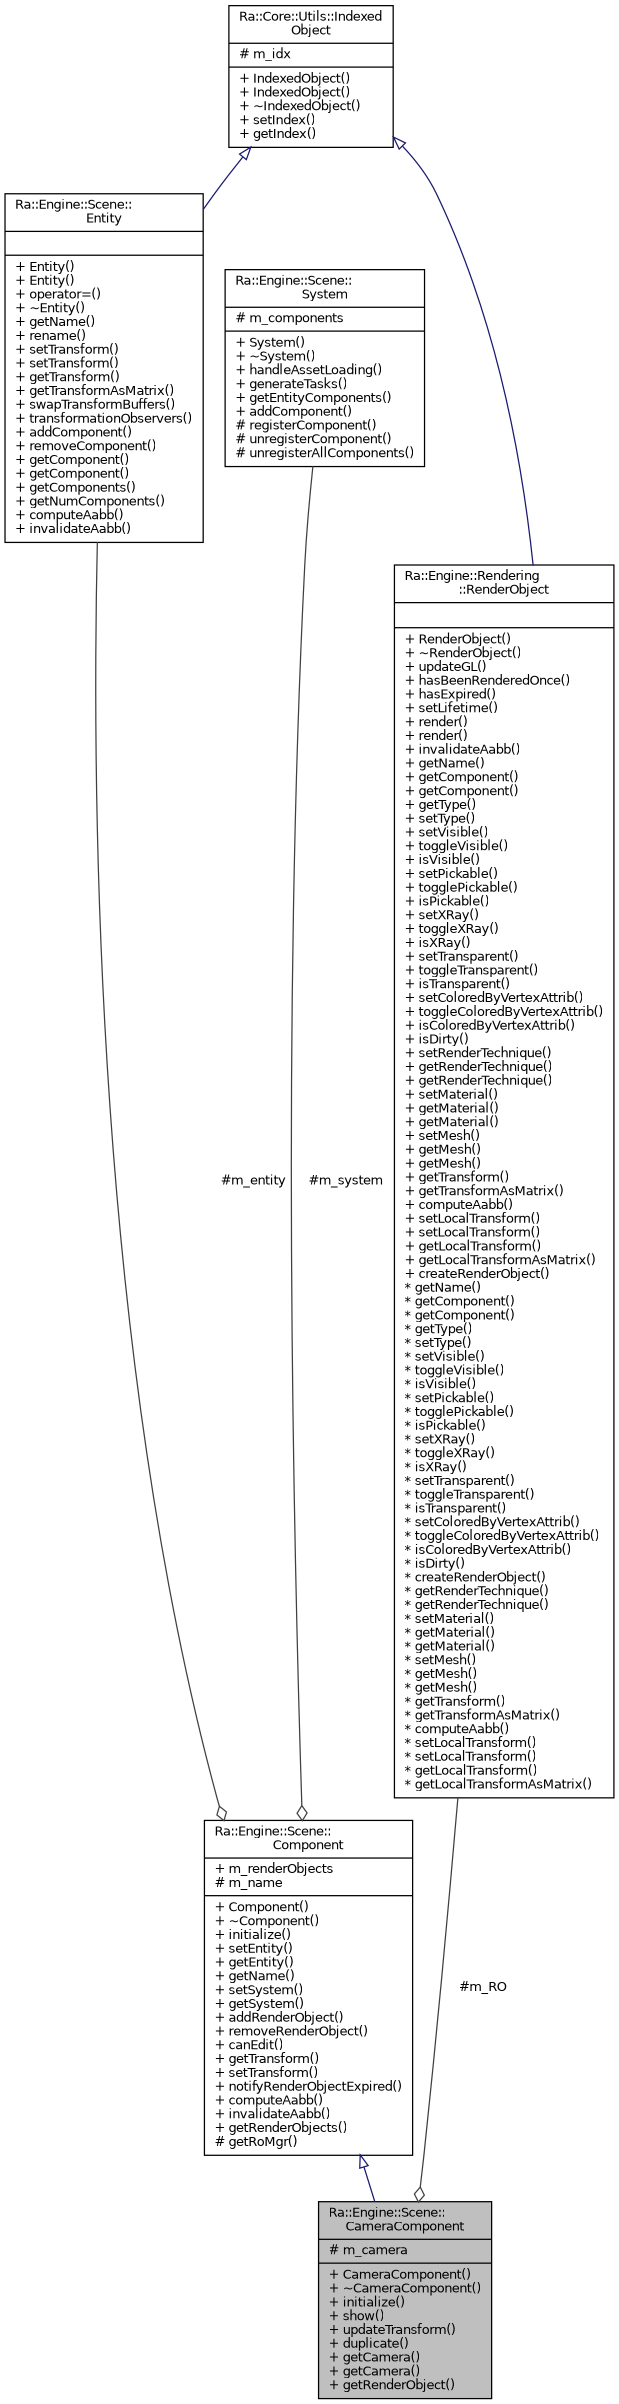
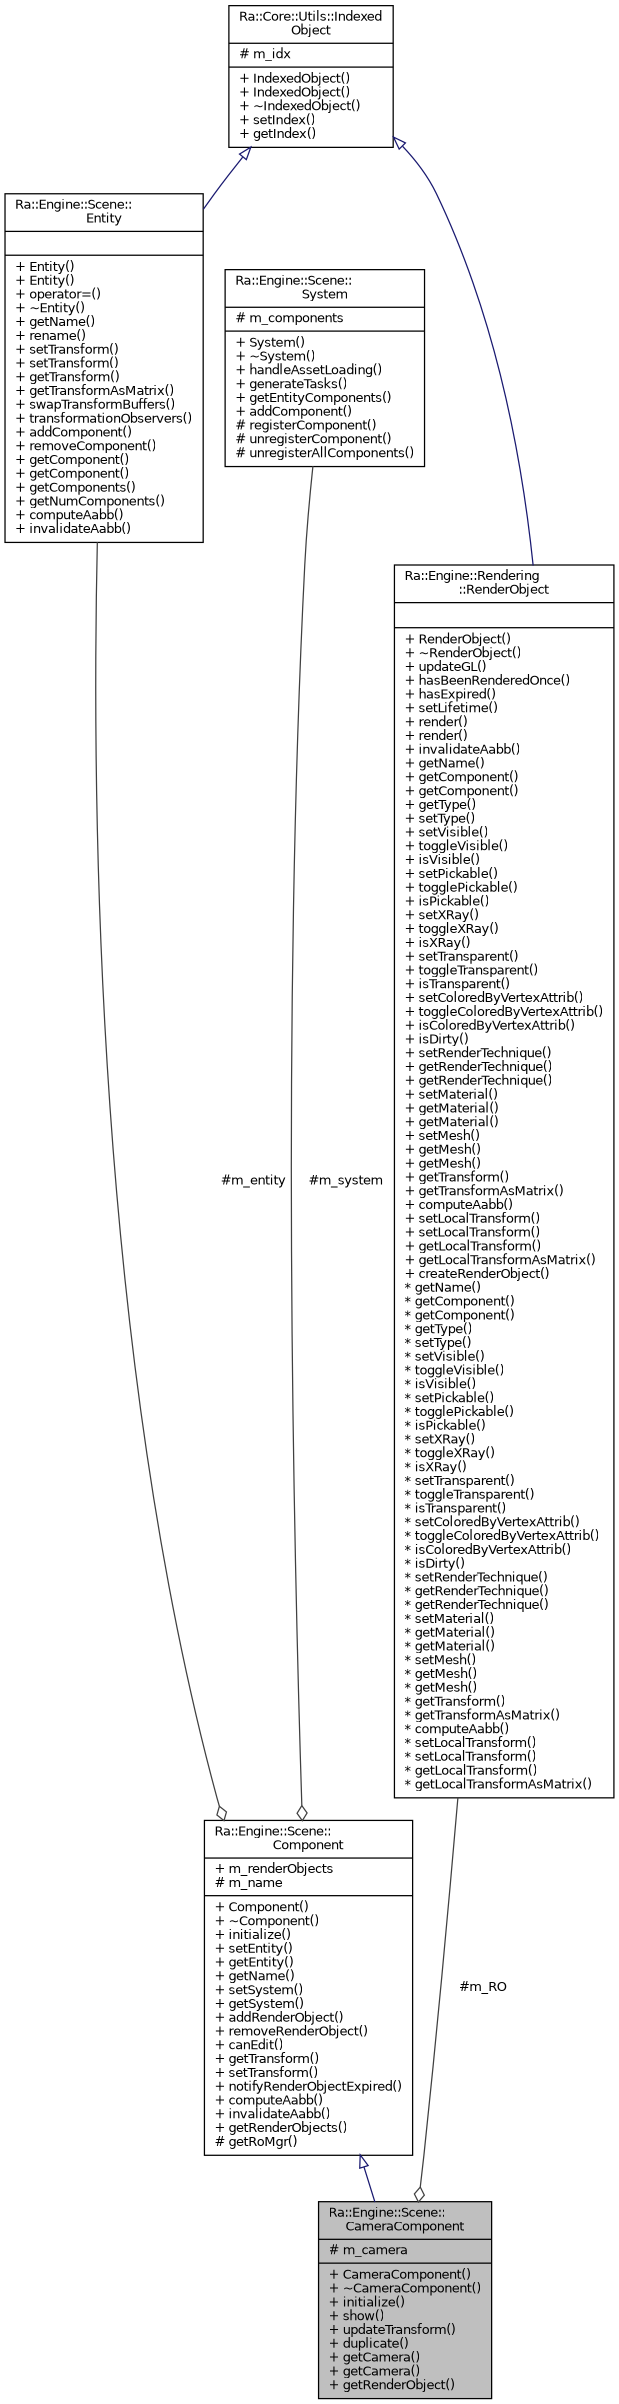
(475, 1578) -> (477, 1578)
